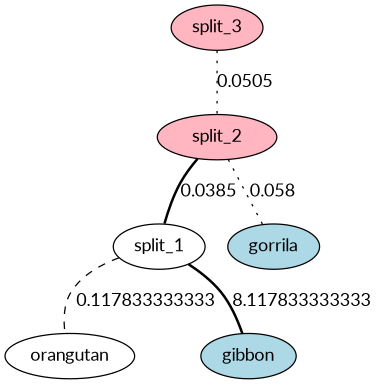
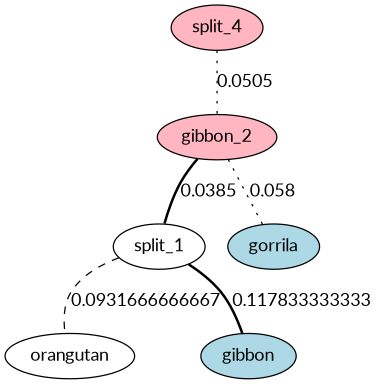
(217, 28) -> (217, 28)
(217, 137) -> (217, 137)
(146, 301) -> (146, 301)
(302, 301) -> (302, 301)
